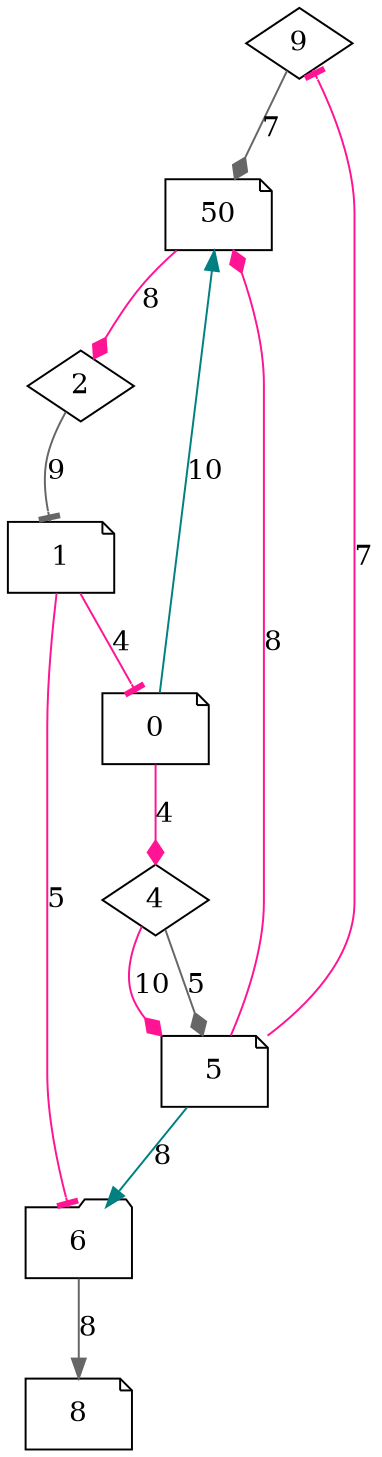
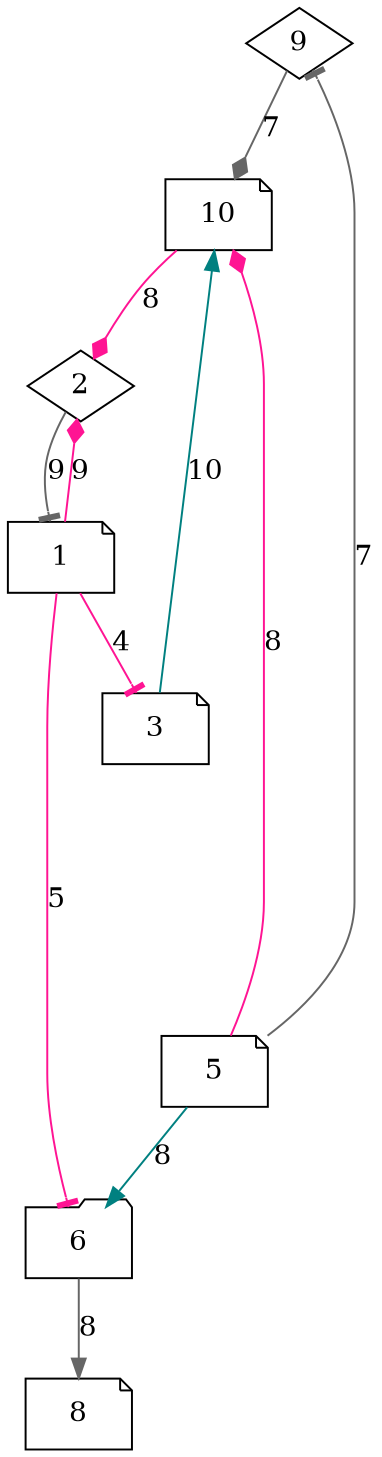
(219, 215) -> (219, 215)
none -> (70, 483)
(354, 570) -> (354, 570)
(156, 729) -> (156, 729)
(156, 900) -> none
